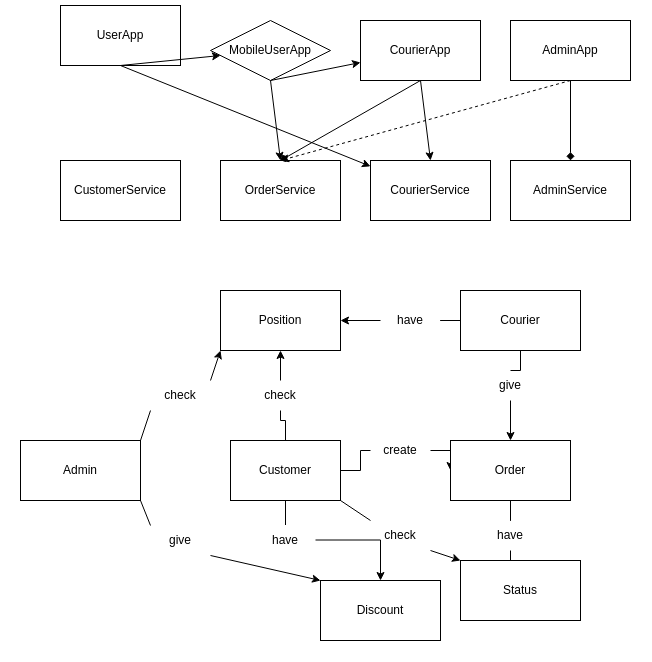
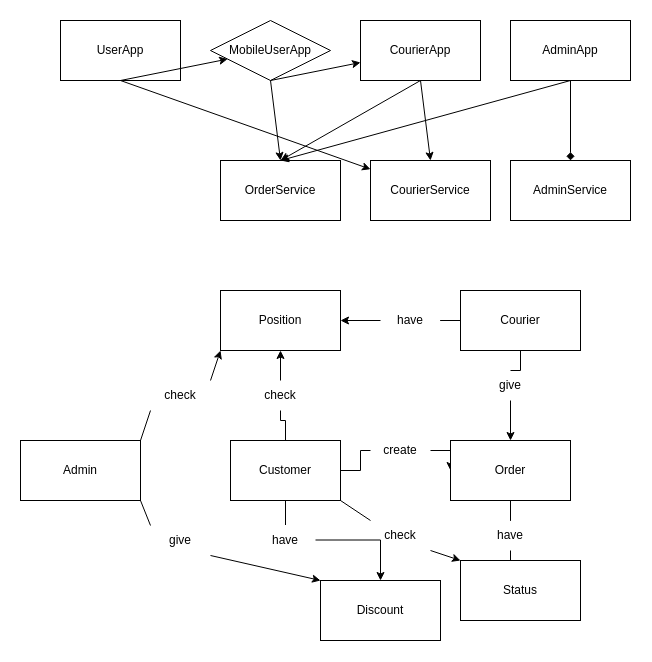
(121, 36) -> (121, 51)
(428, 120) -> (428, 120)
(291, 155) -> (290, 155)
(121, 191) -> none
